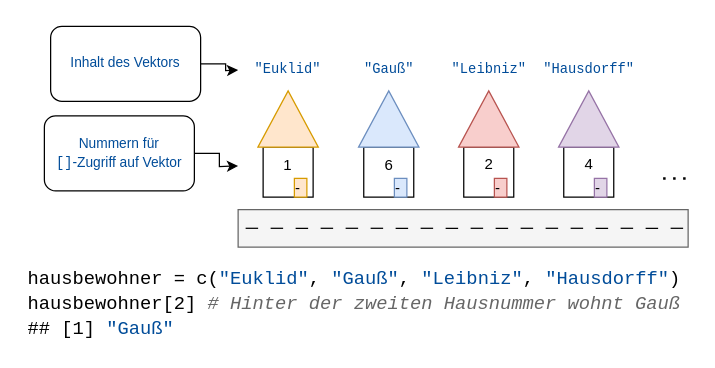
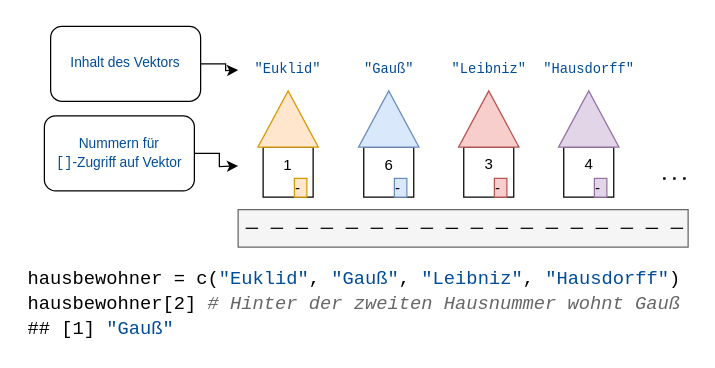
(489, 164) -> (489, 164)
